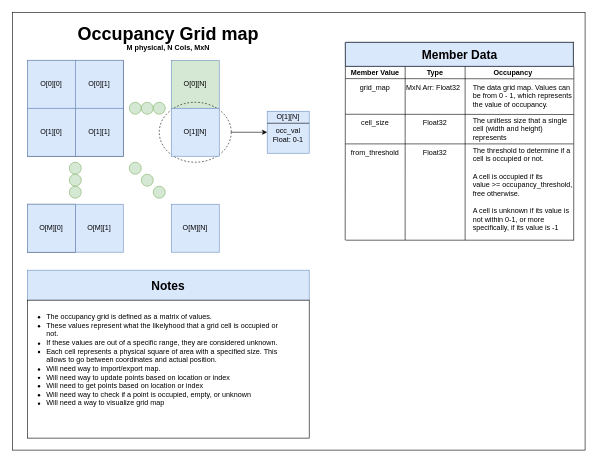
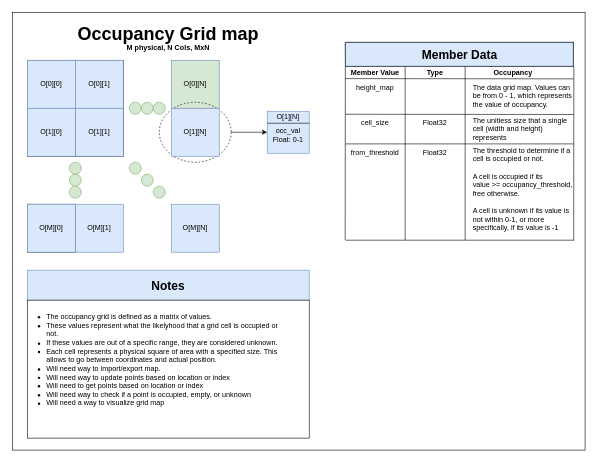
(375, 88) -> (375, 88)
(436, 88) -> none
